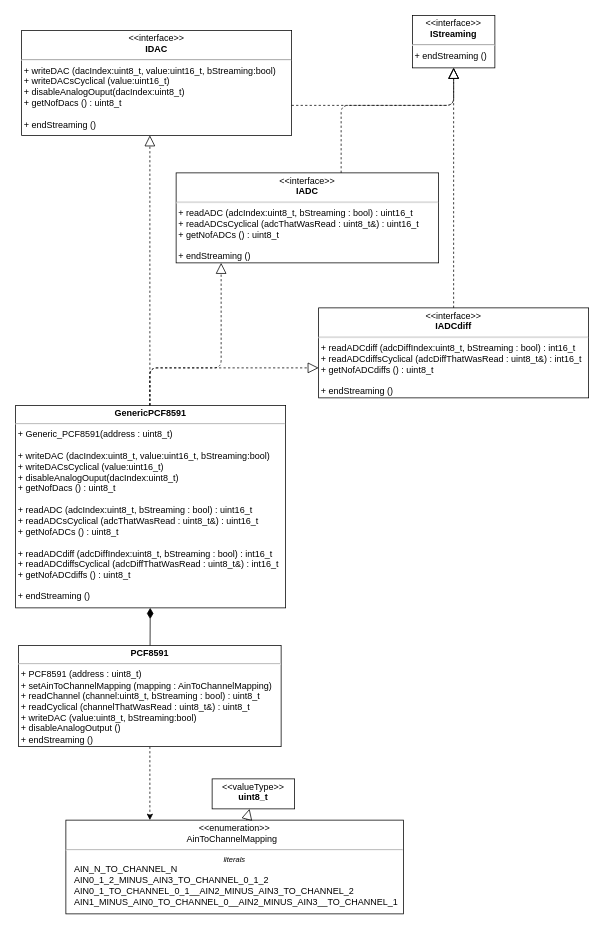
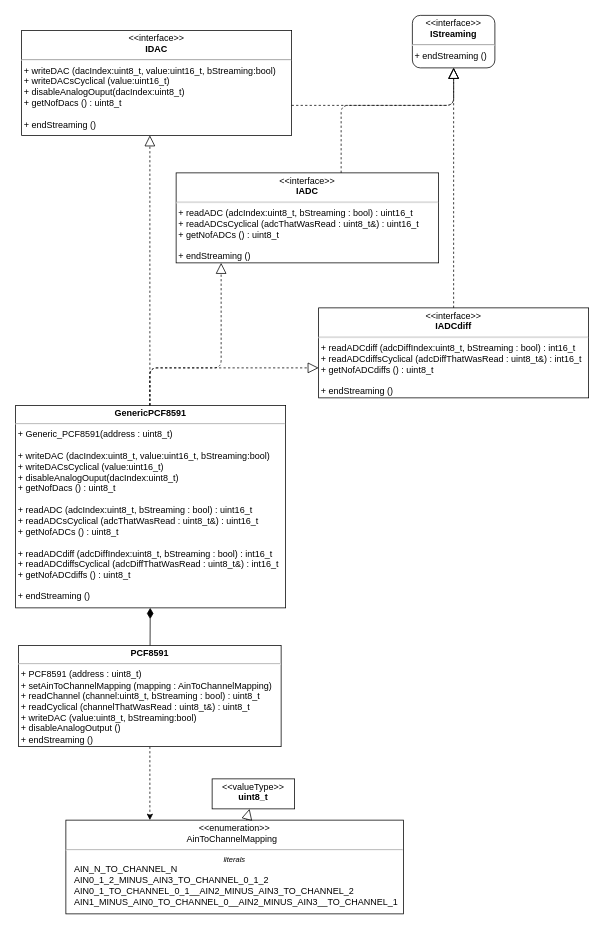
(453, 42) -> (453, 42)
